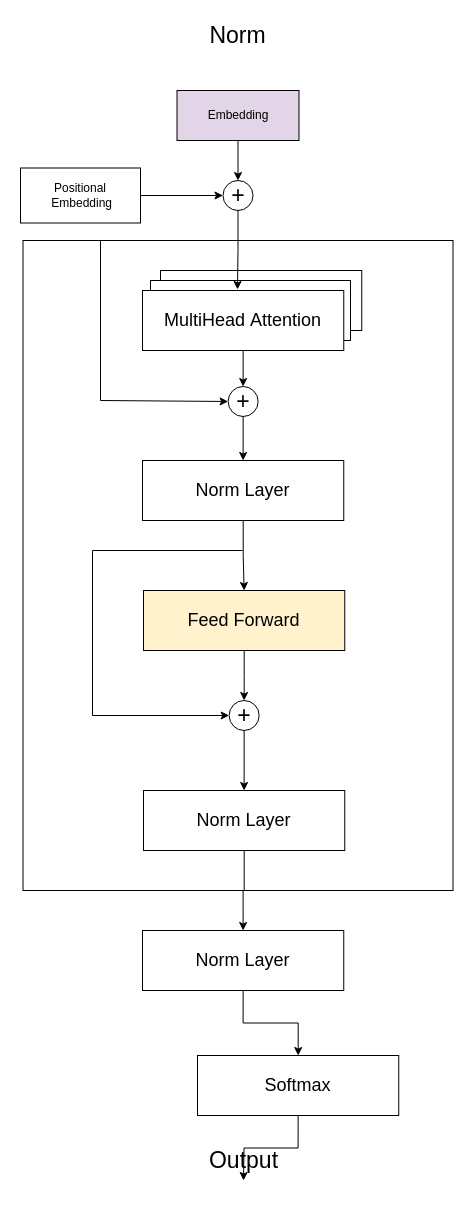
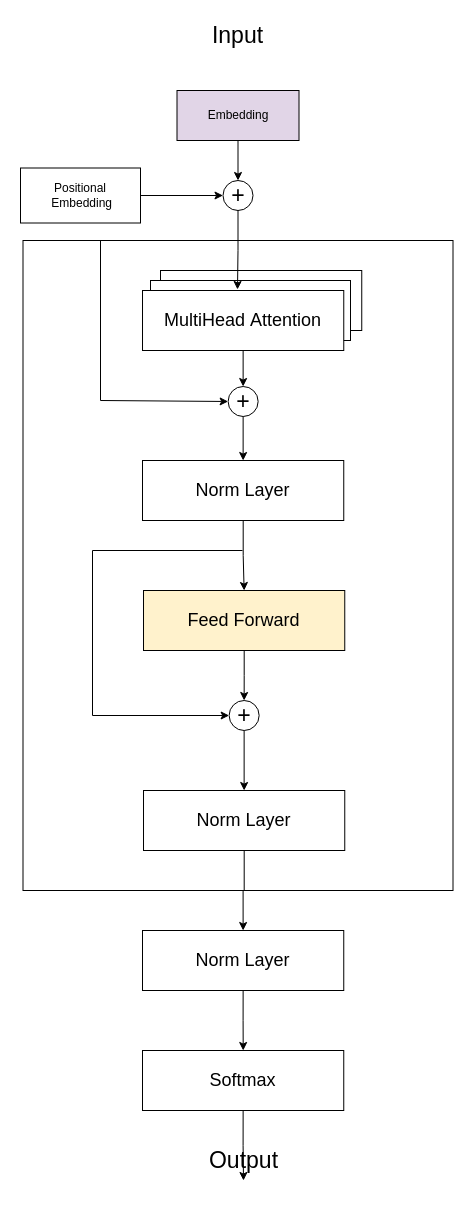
(238, 36) -> (238, 36)
(298, 1086) -> (243, 1081)
